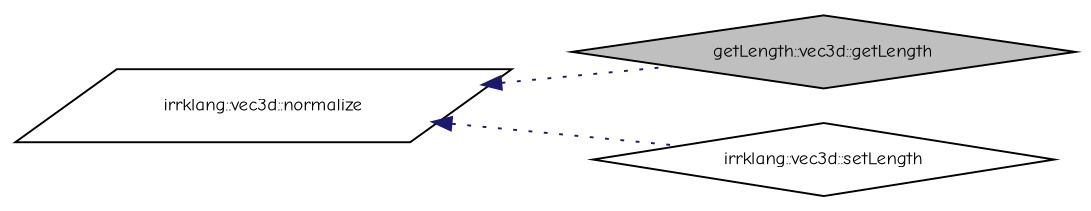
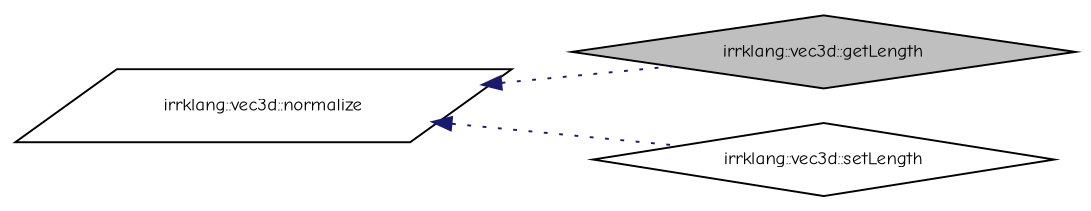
(824, 52) -> (824, 52)
